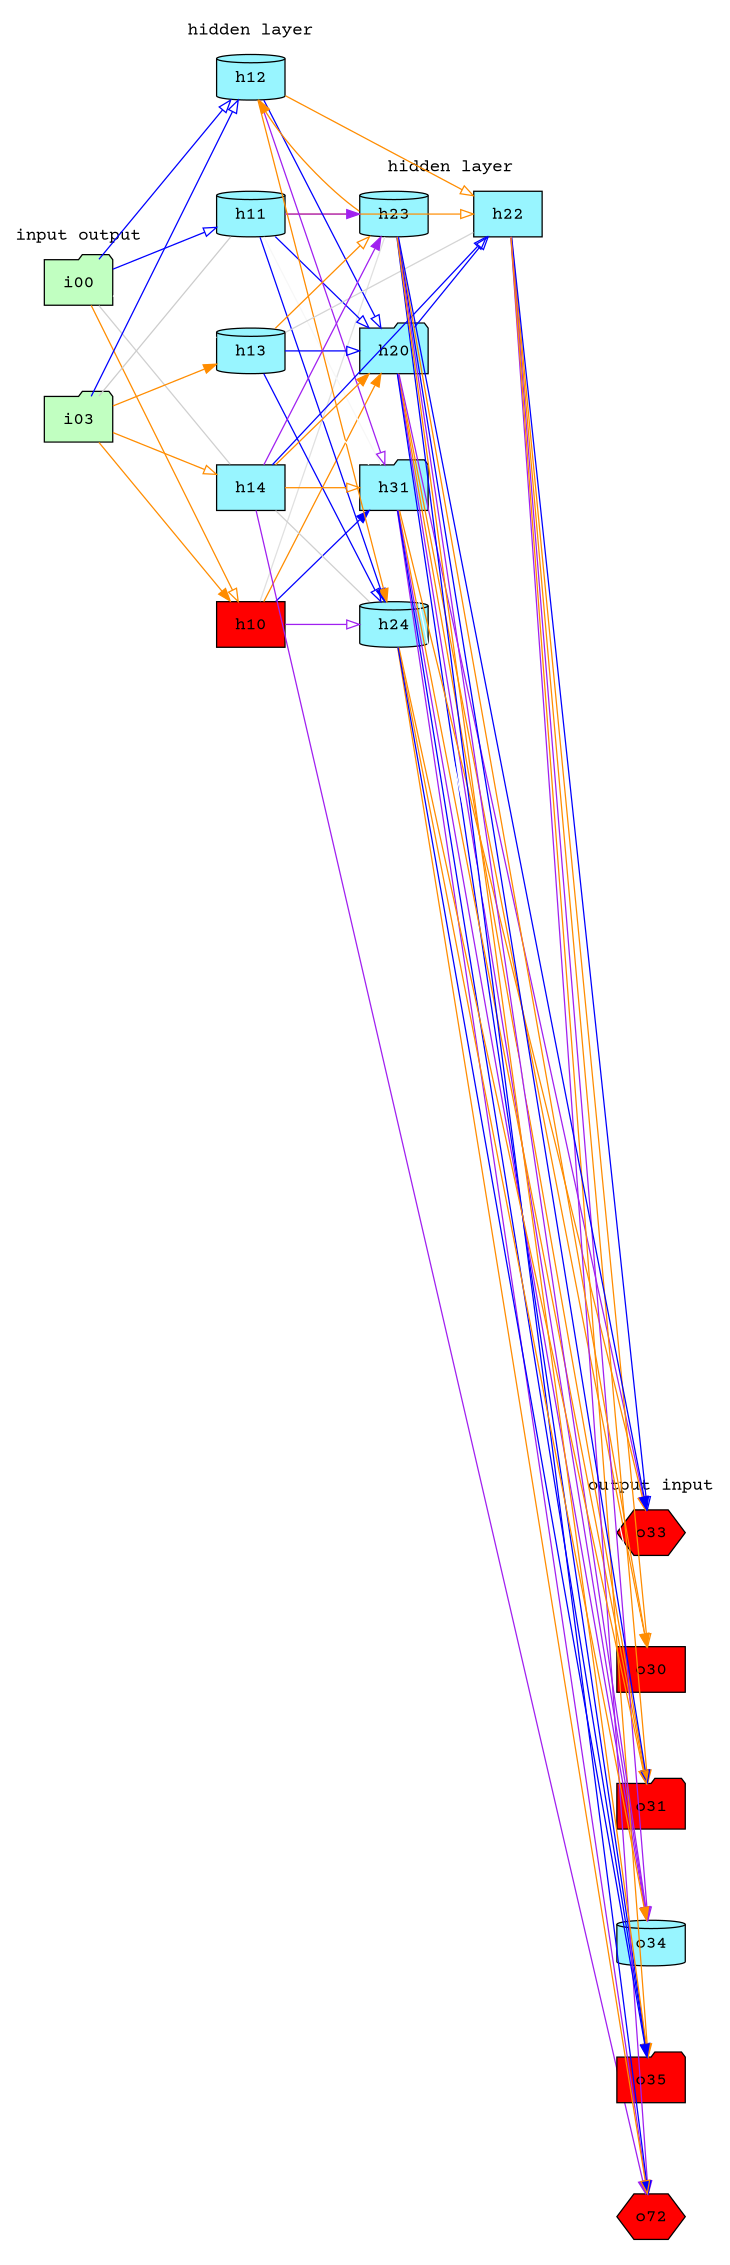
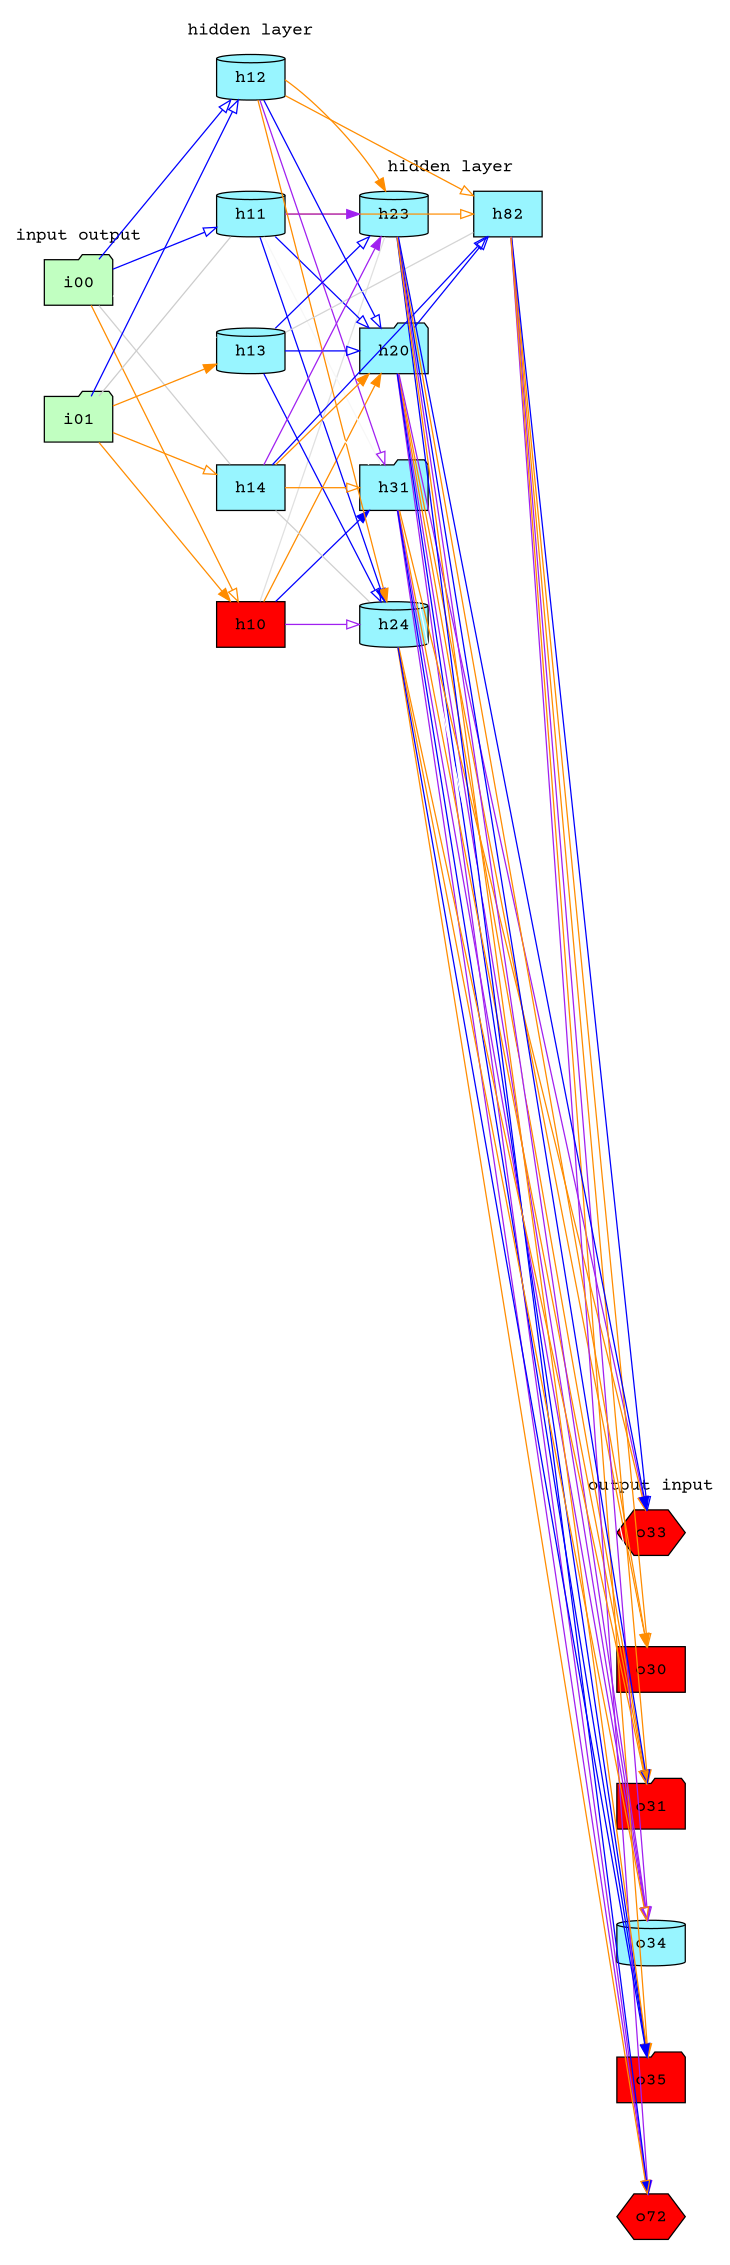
(308, 165) -> (348, 138)
(508, 214) -> (508, 214)
(316, 289) -> (316, 289)
(79, 419) -> (79, 419)
(521, 1277) -> (521, 1277)
(449, 1346) -> (522, 1277)
